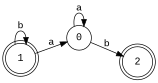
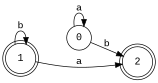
(48, 49) -> (75, 67)
